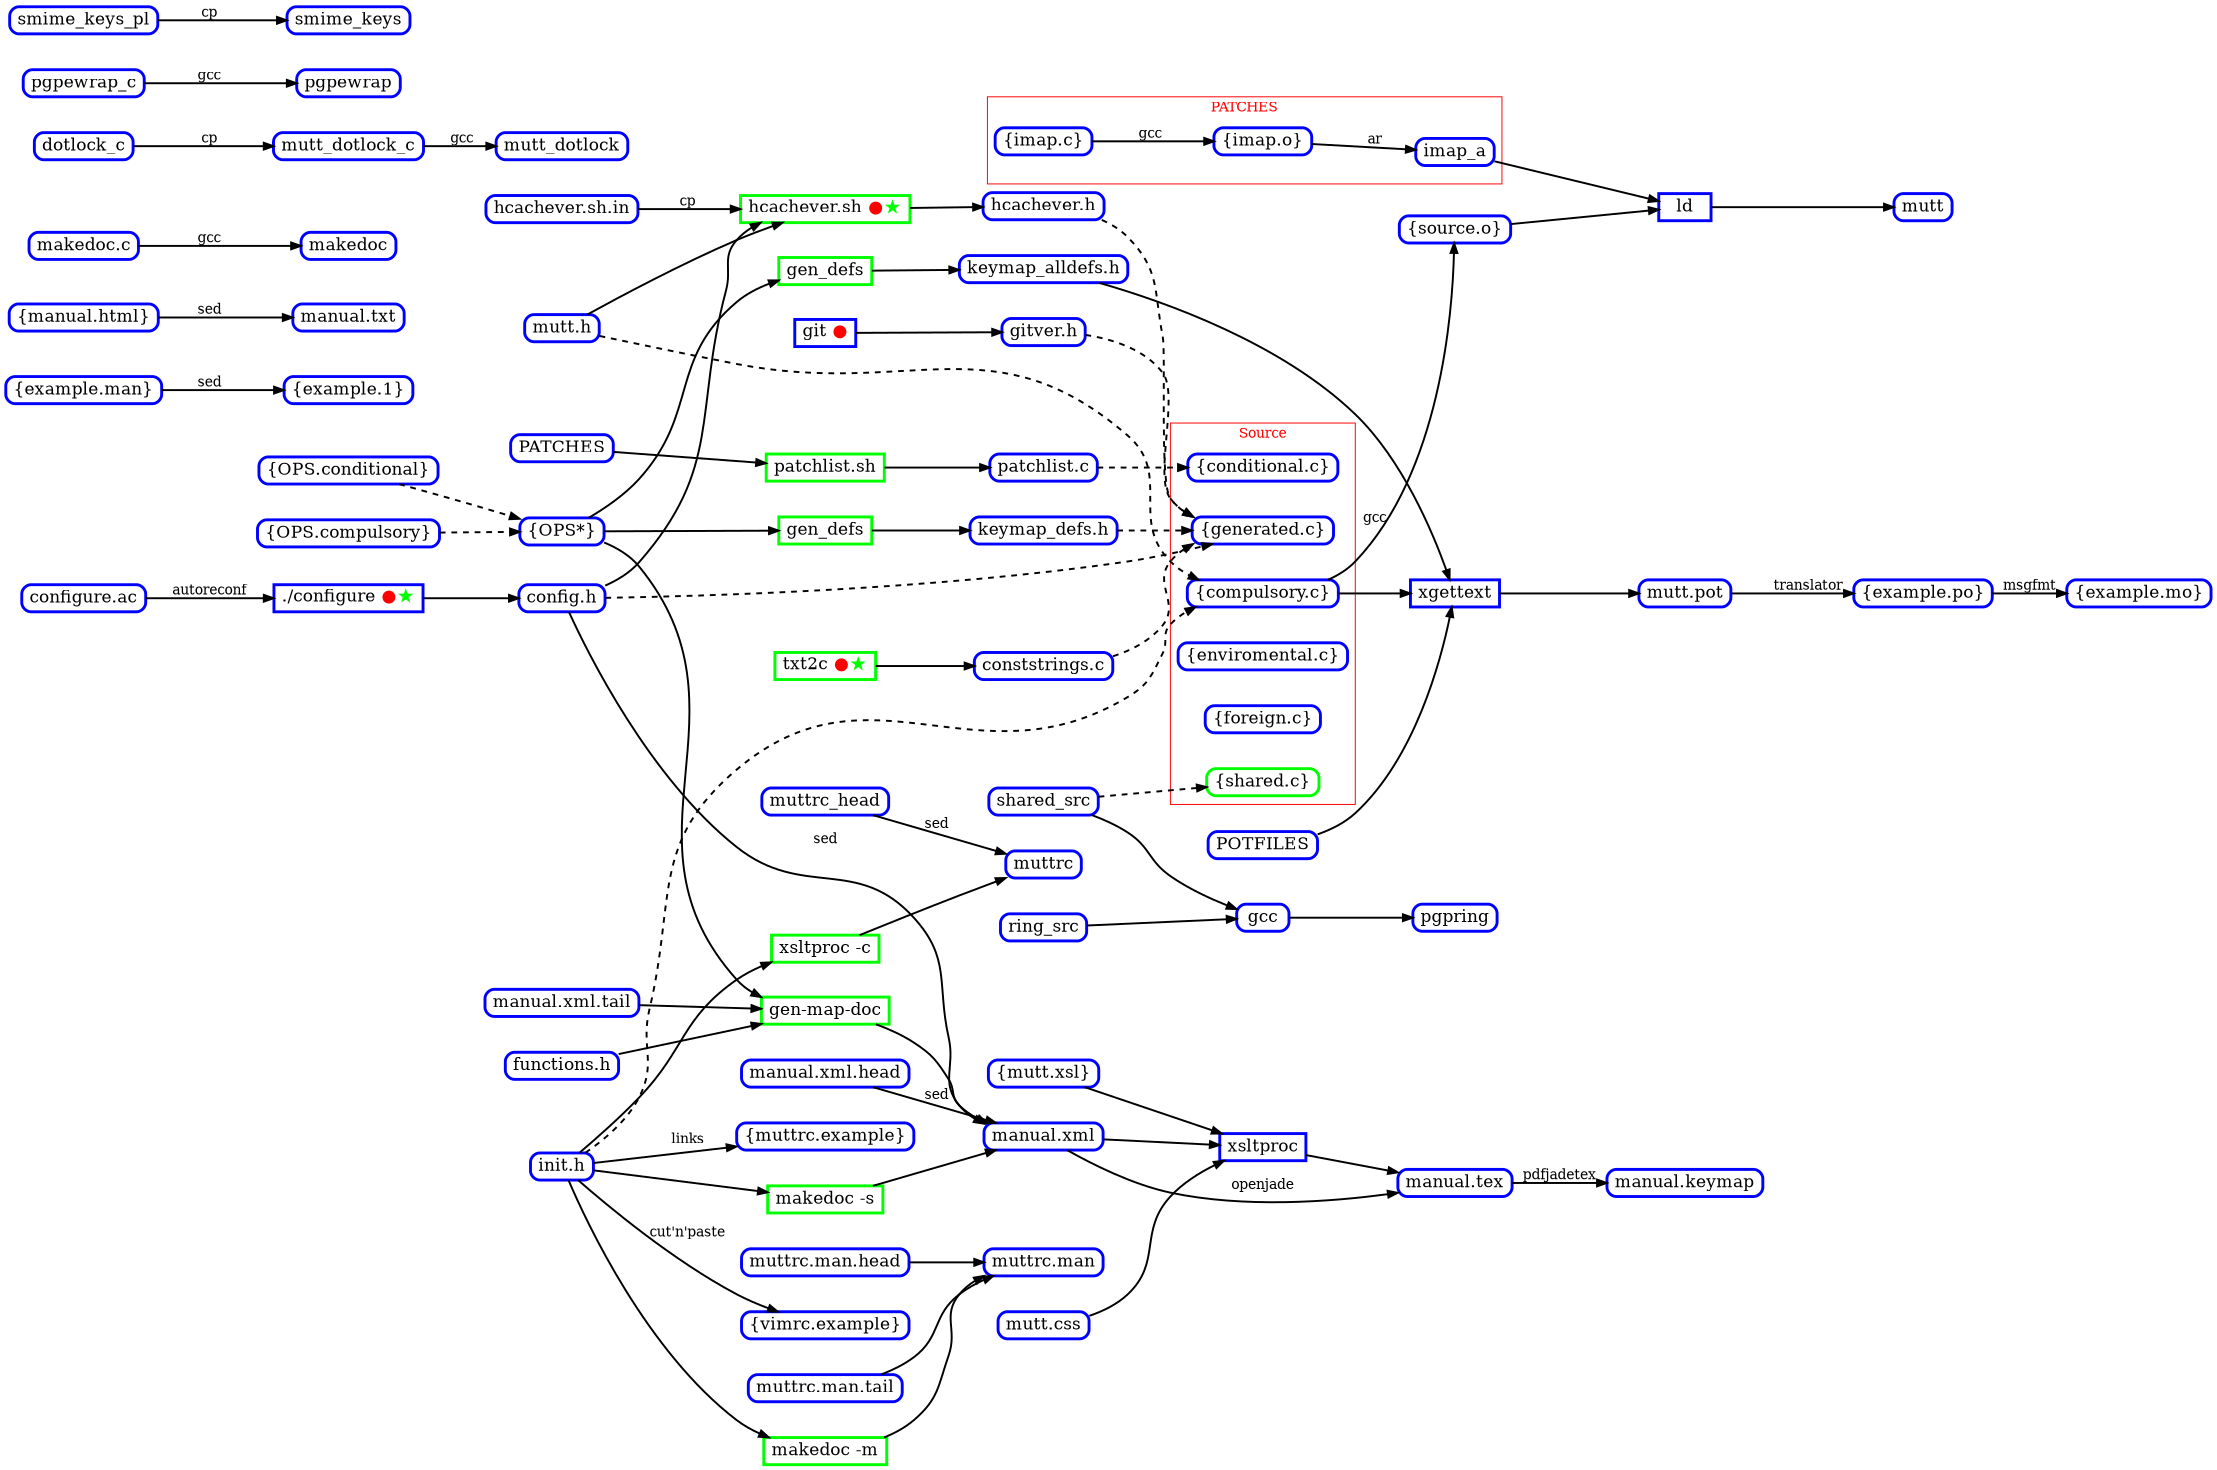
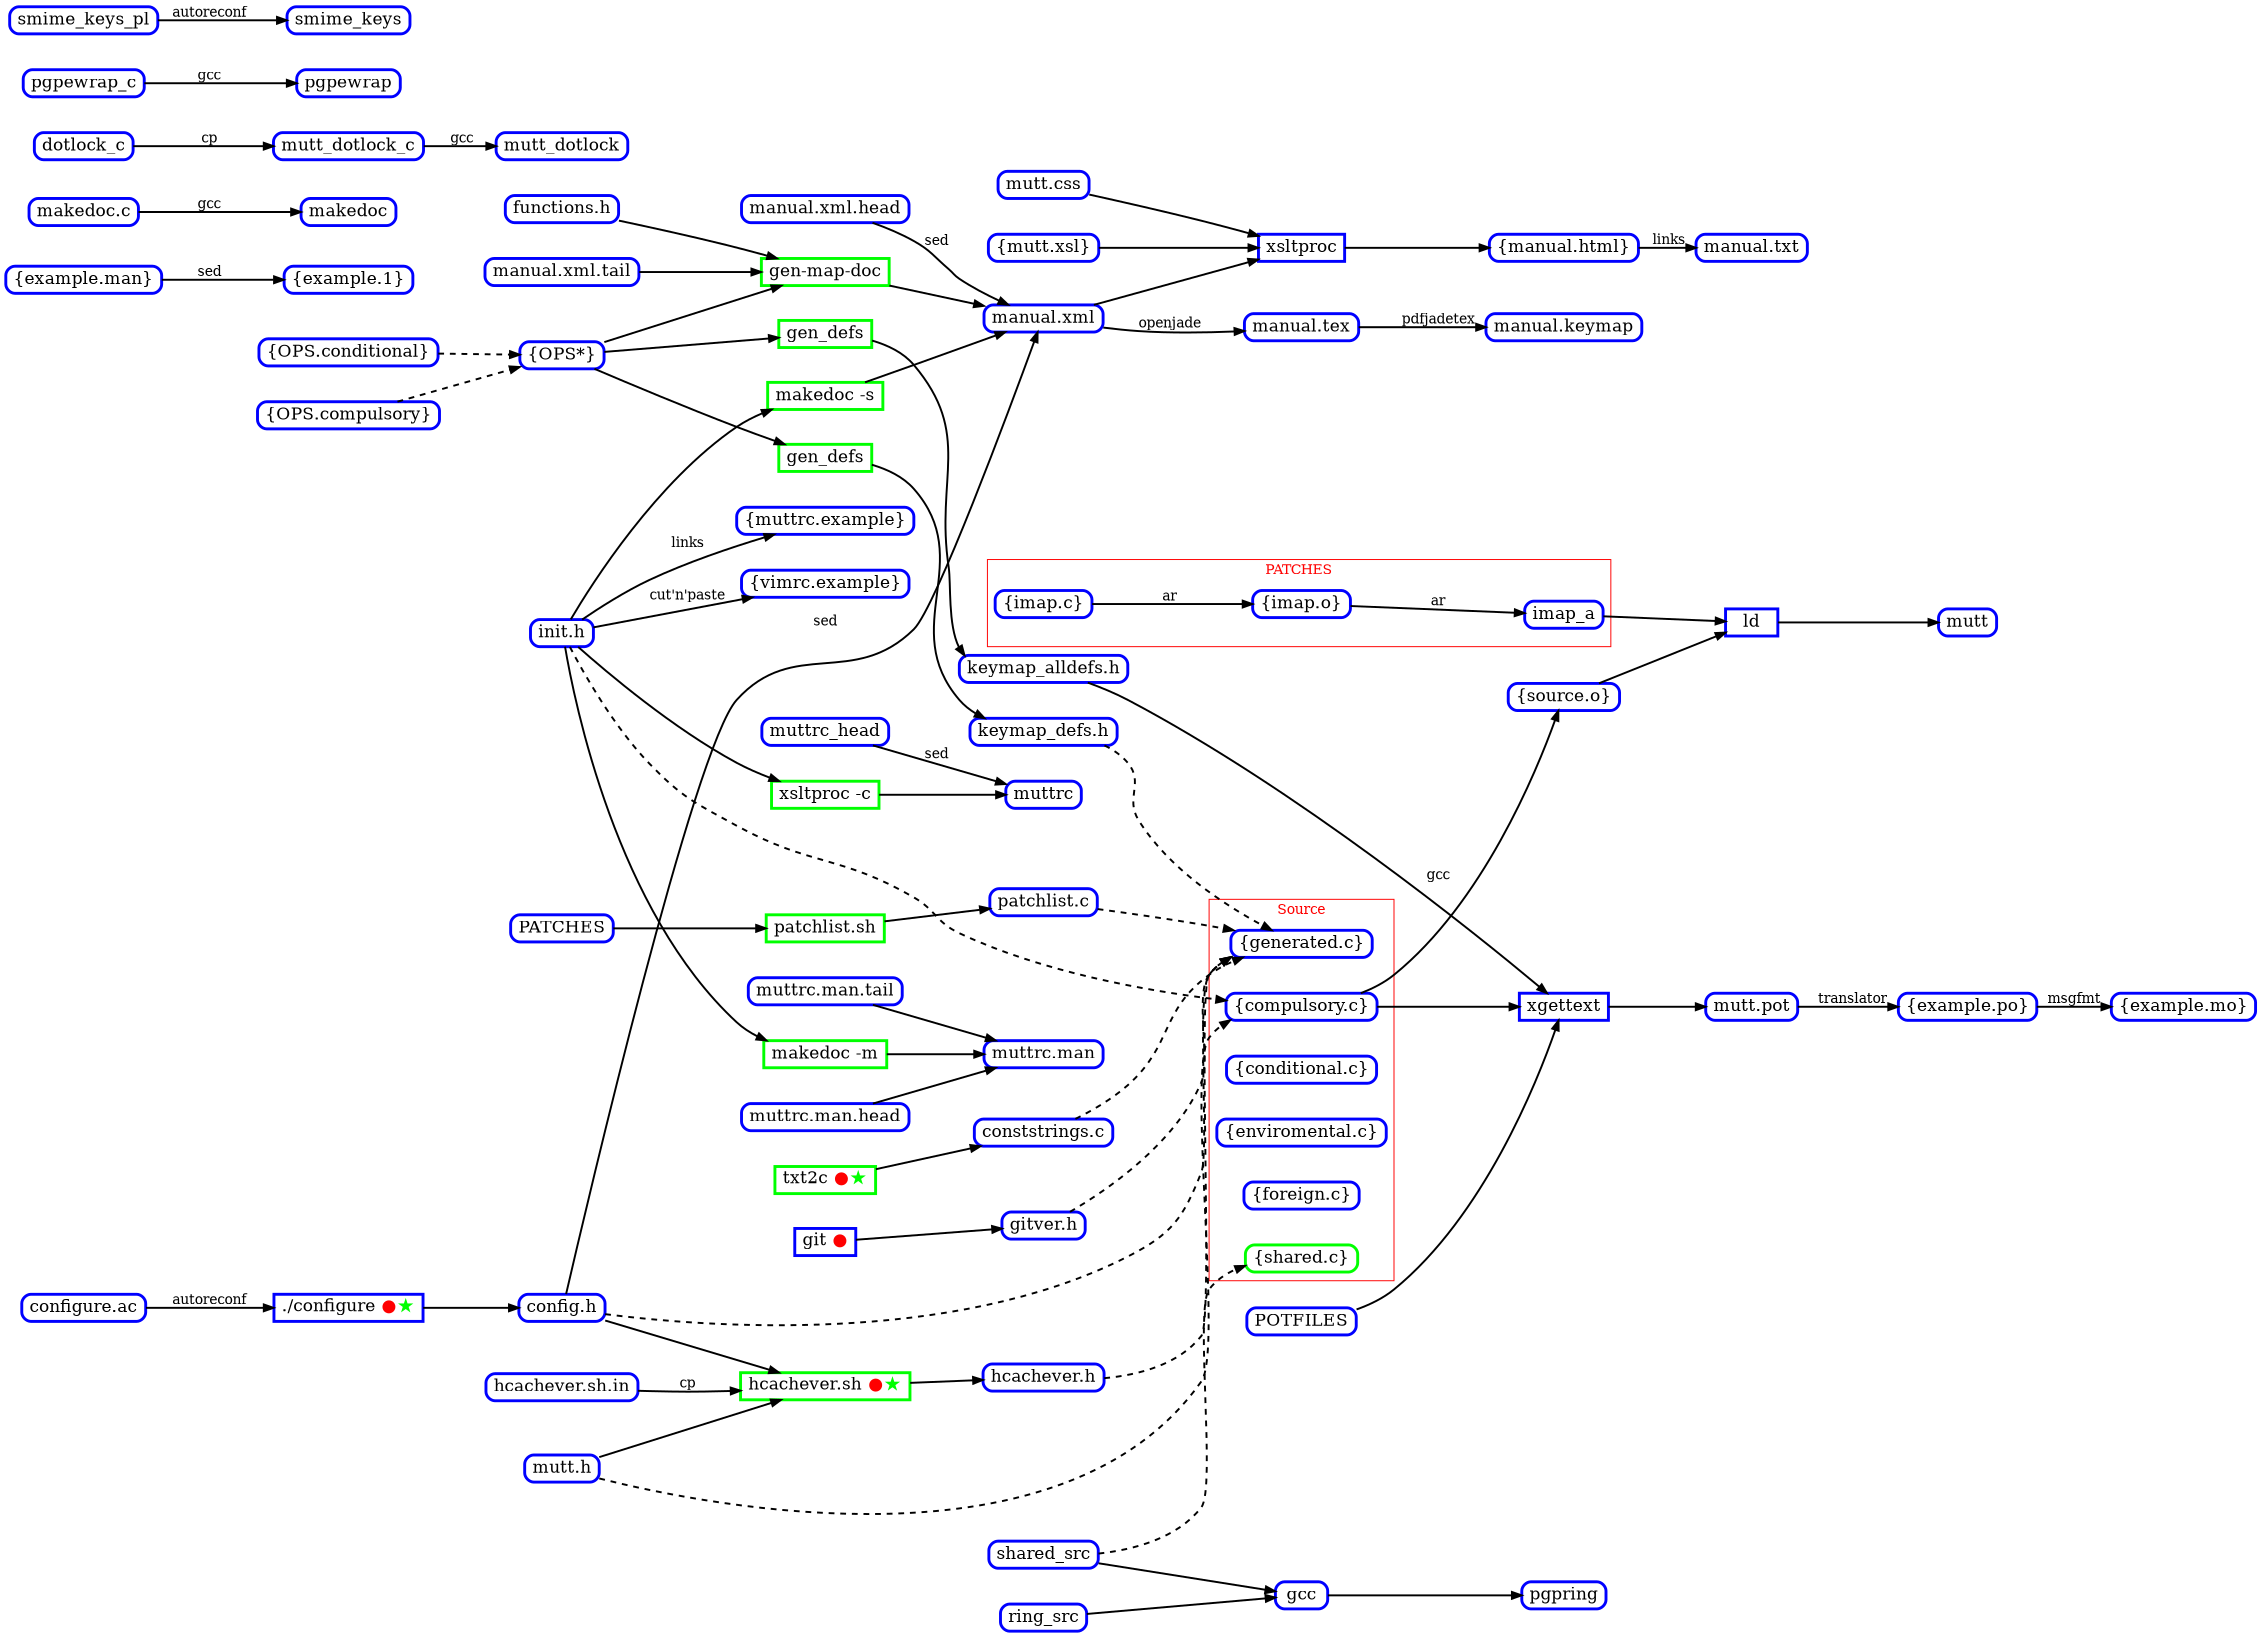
(210, 13) -> (210, 13)
(1151, 134) -> (1170, 597)
(210, 310) -> (1669, 241)
(1138, 468) -> (1161, 918)
(1347, 1163) -> (1412, 248)
